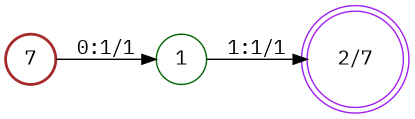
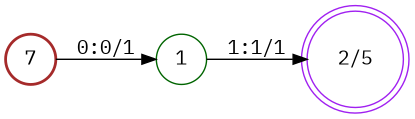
(106, 49) -> (106, 49)
(355, 59) -> (355, 59)
